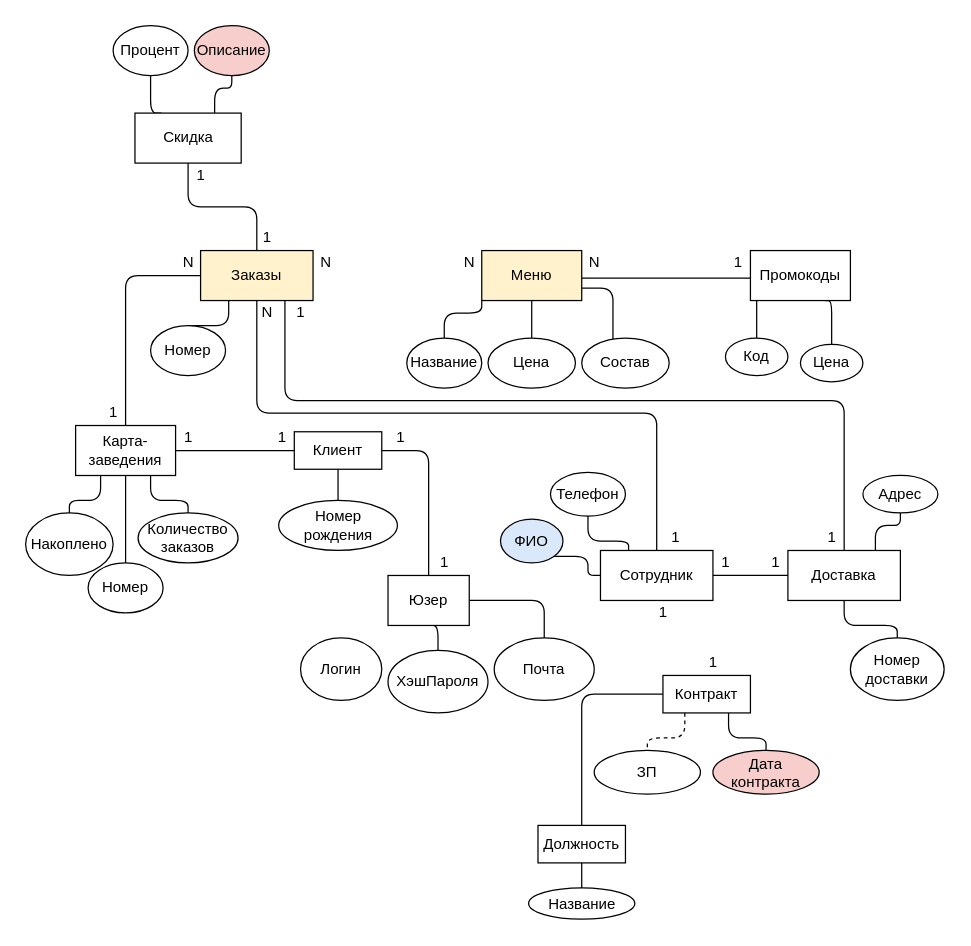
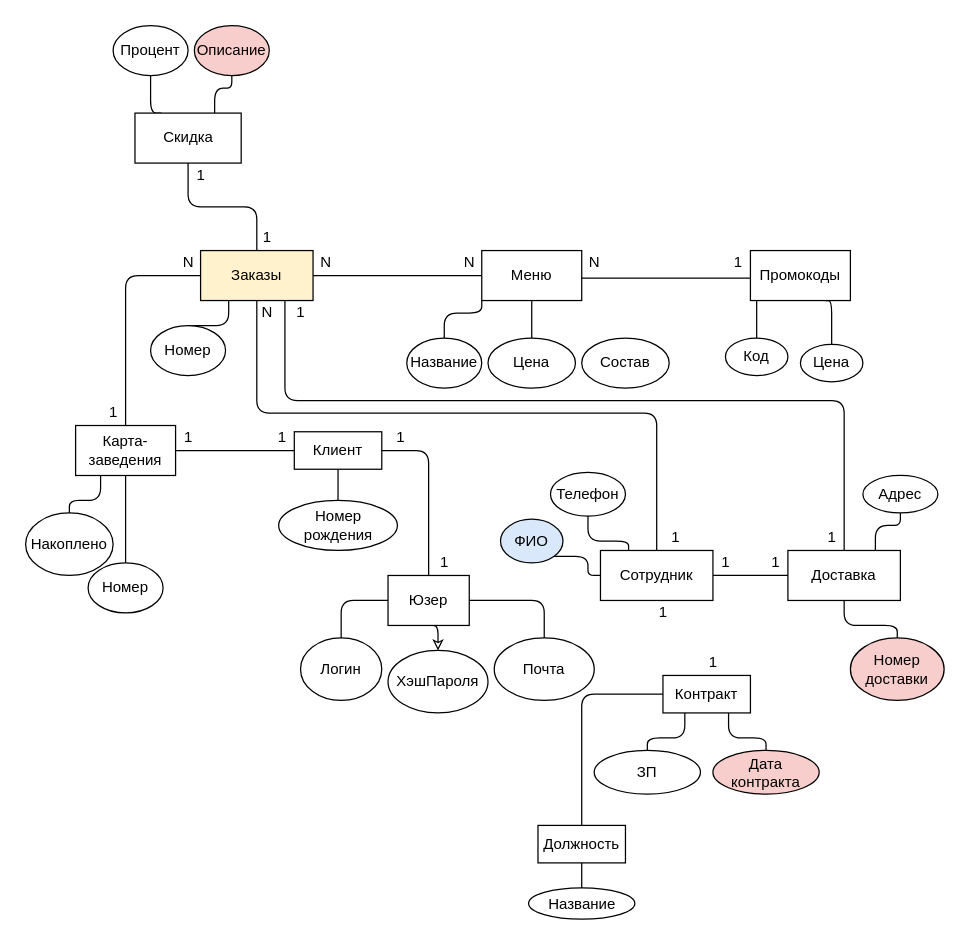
none -> (398, 276)
(532, 276) -> (532, 276)
(613, 304) -> none
(165, 501) -> none
(188, 538) -> none
none -> (351, 601)
(438, 643) -> (438, 641)
(898, 669) -> (898, 669)
(669, 738) -> (669, 738)
